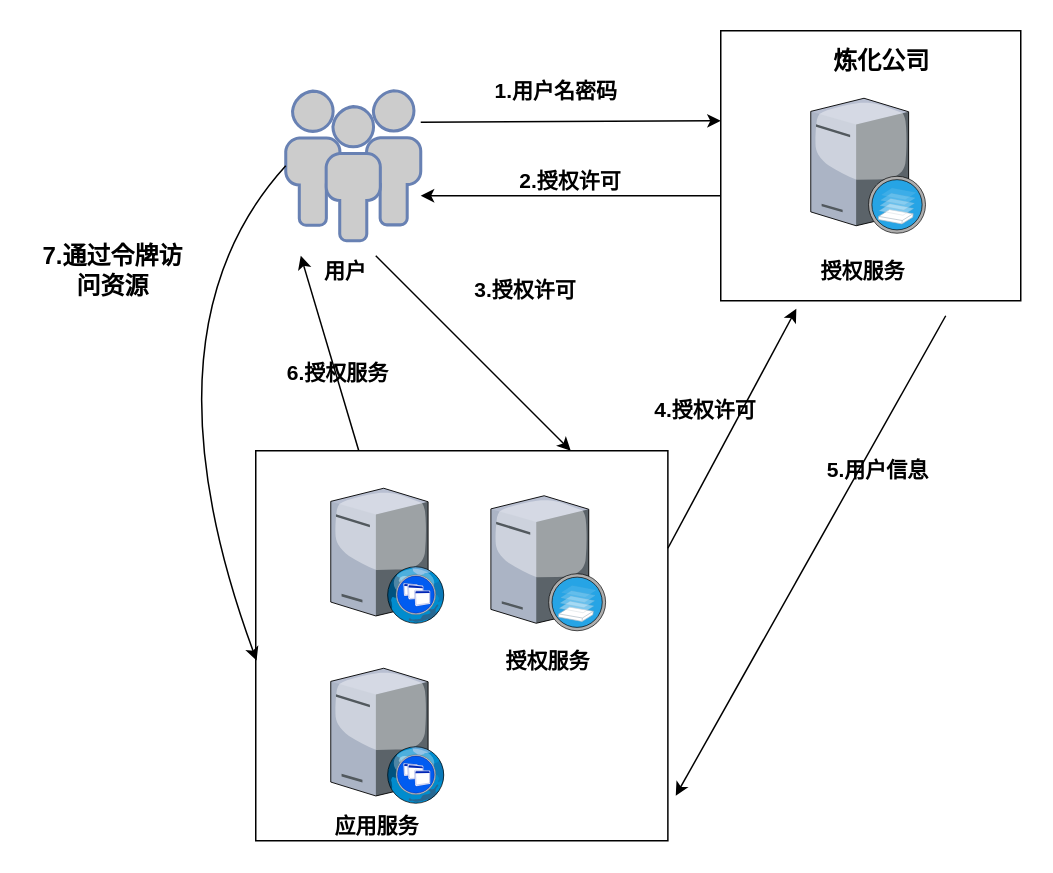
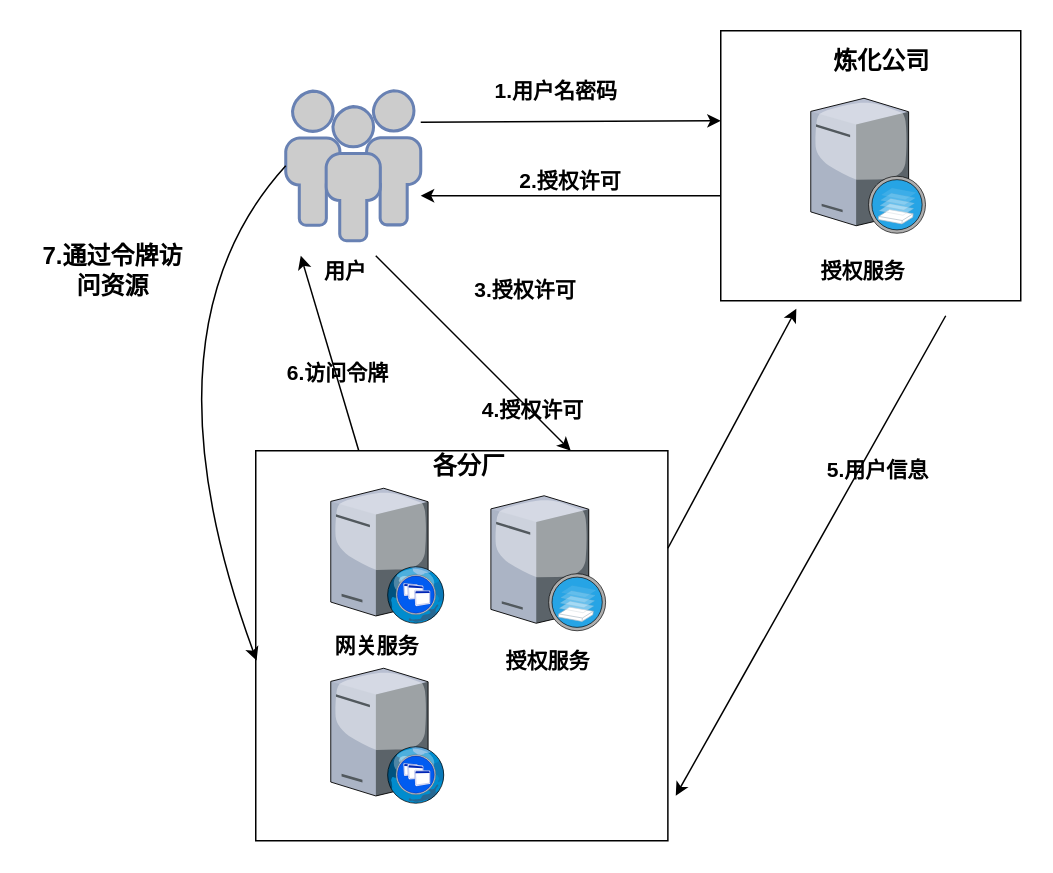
(338, 373) -> (338, 373)
(706, 410) -> (533, 410)
none -> (470, 466)
none -> (377, 646)
(377, 826) -> none
